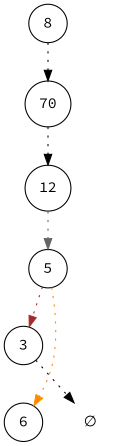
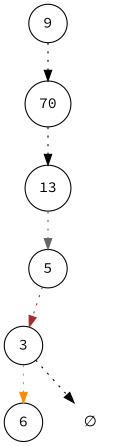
(48, 23) -> (48, 23)
(48, 188) -> (48, 188)
(55, 343) -> (23, 379)
